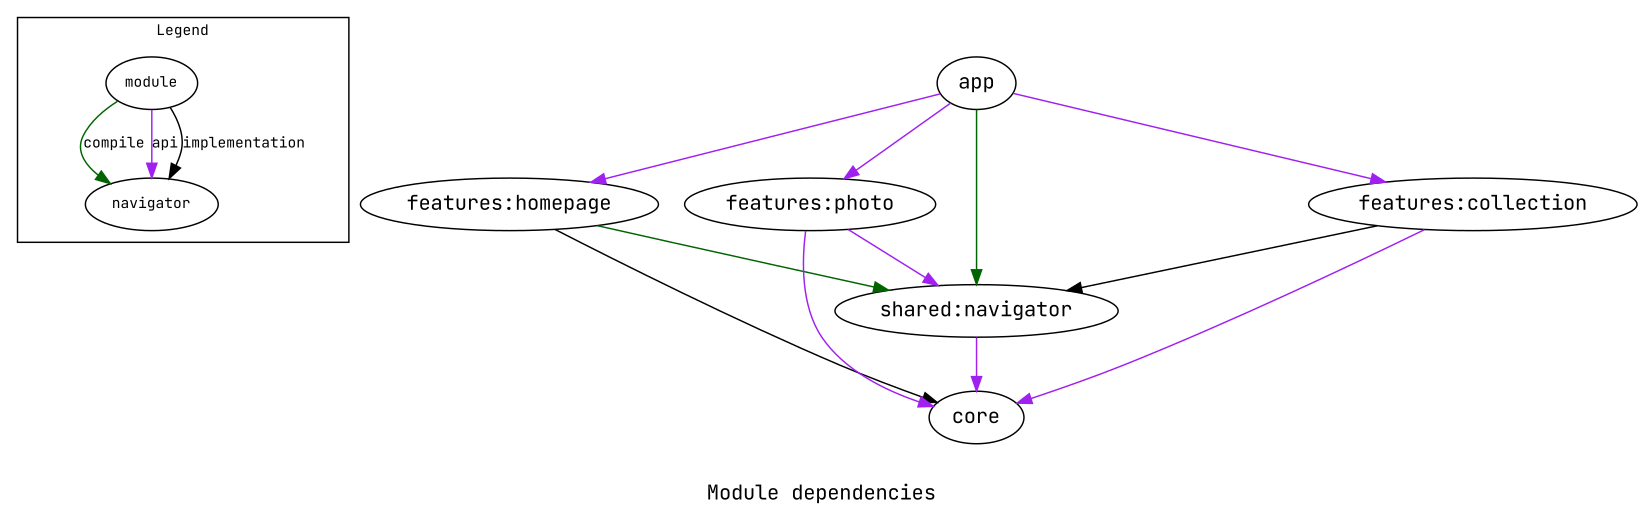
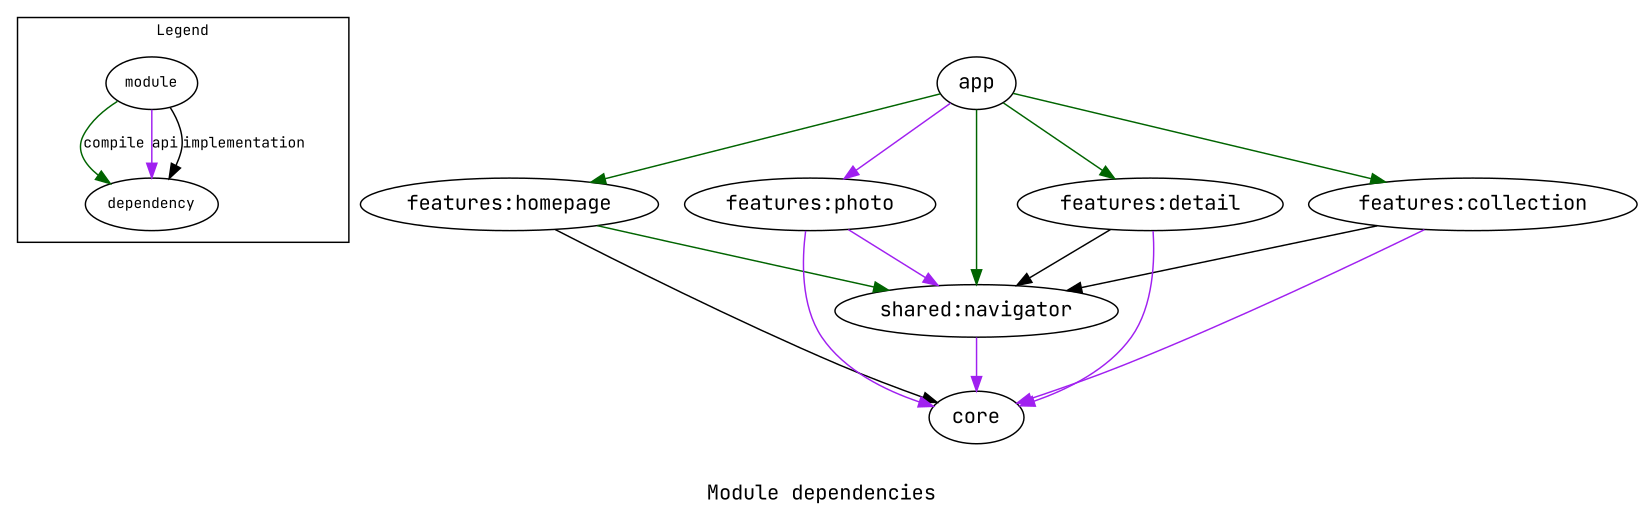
(773, 136) -> (773, 136)
(1192, 136) -> (1192, 136)
(152, 204) -> (152, 204)
none -> (1150, 204)
